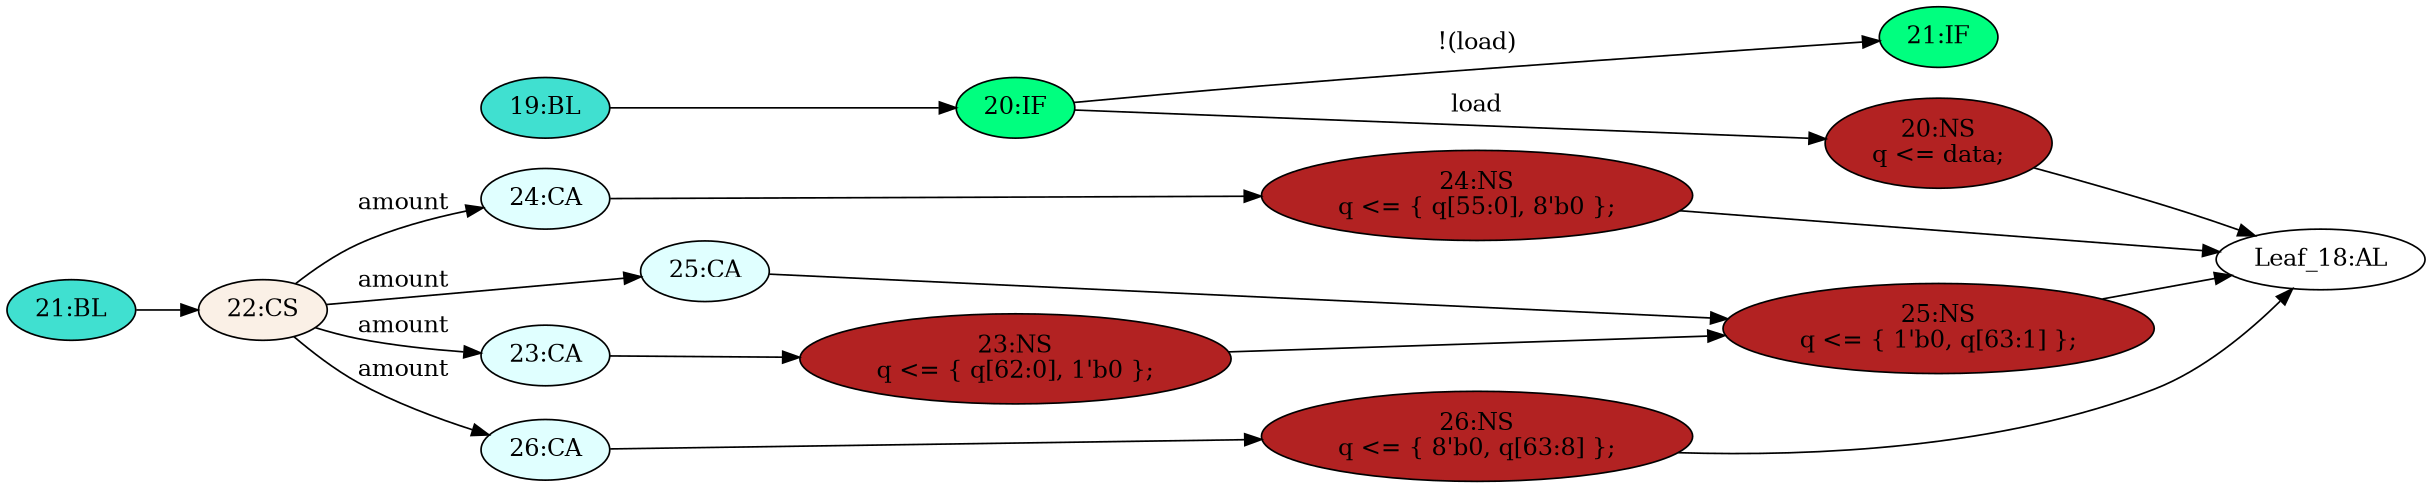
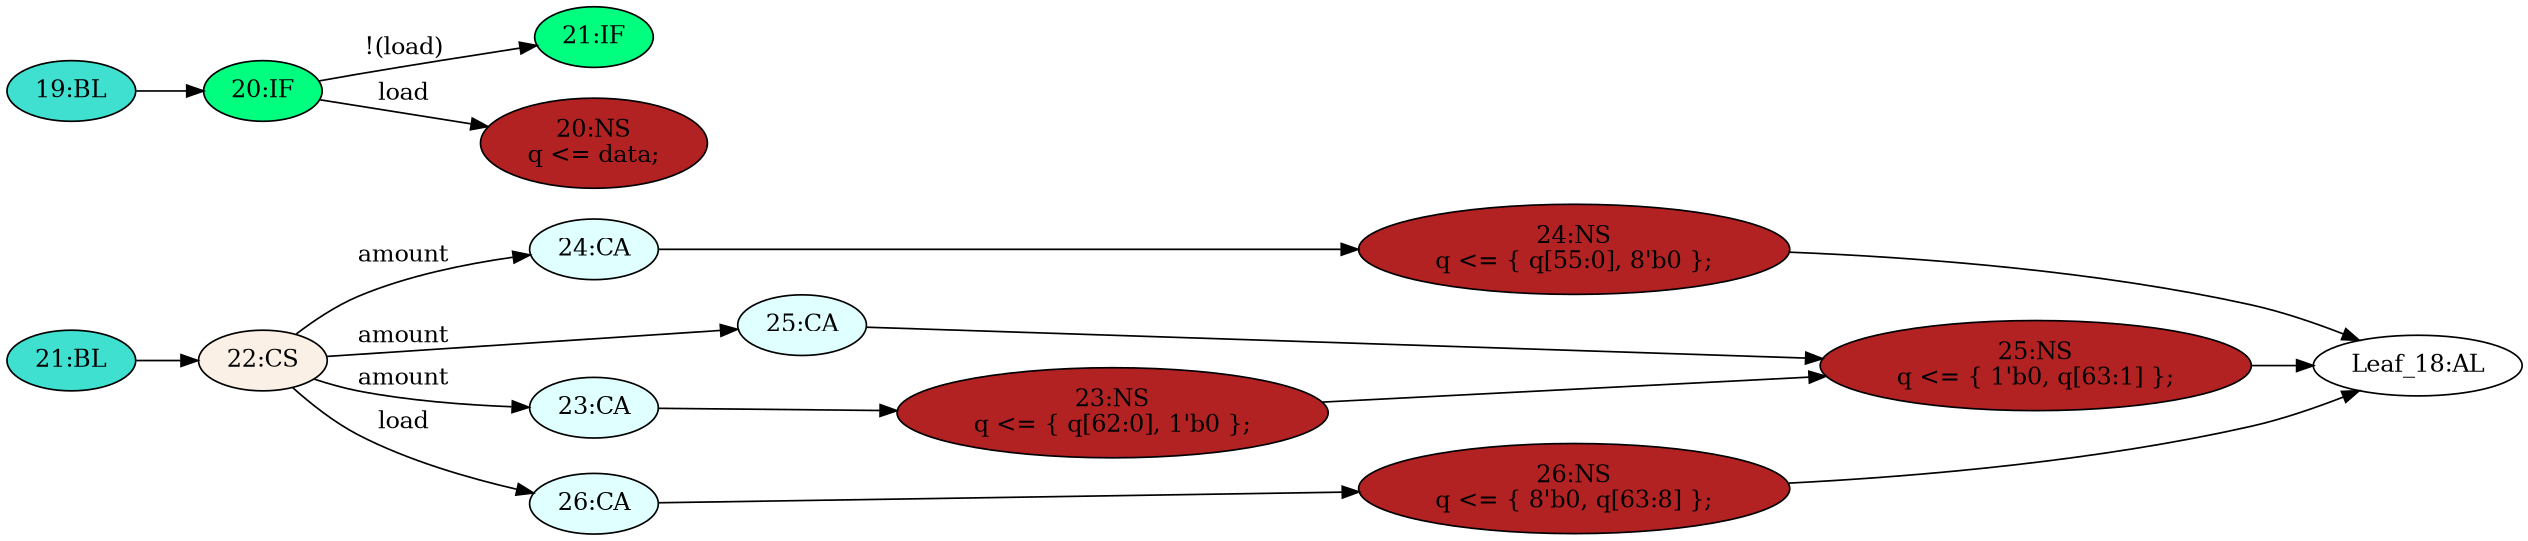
(2137, 197) -> none
(404, 370) -> (404, 422)
